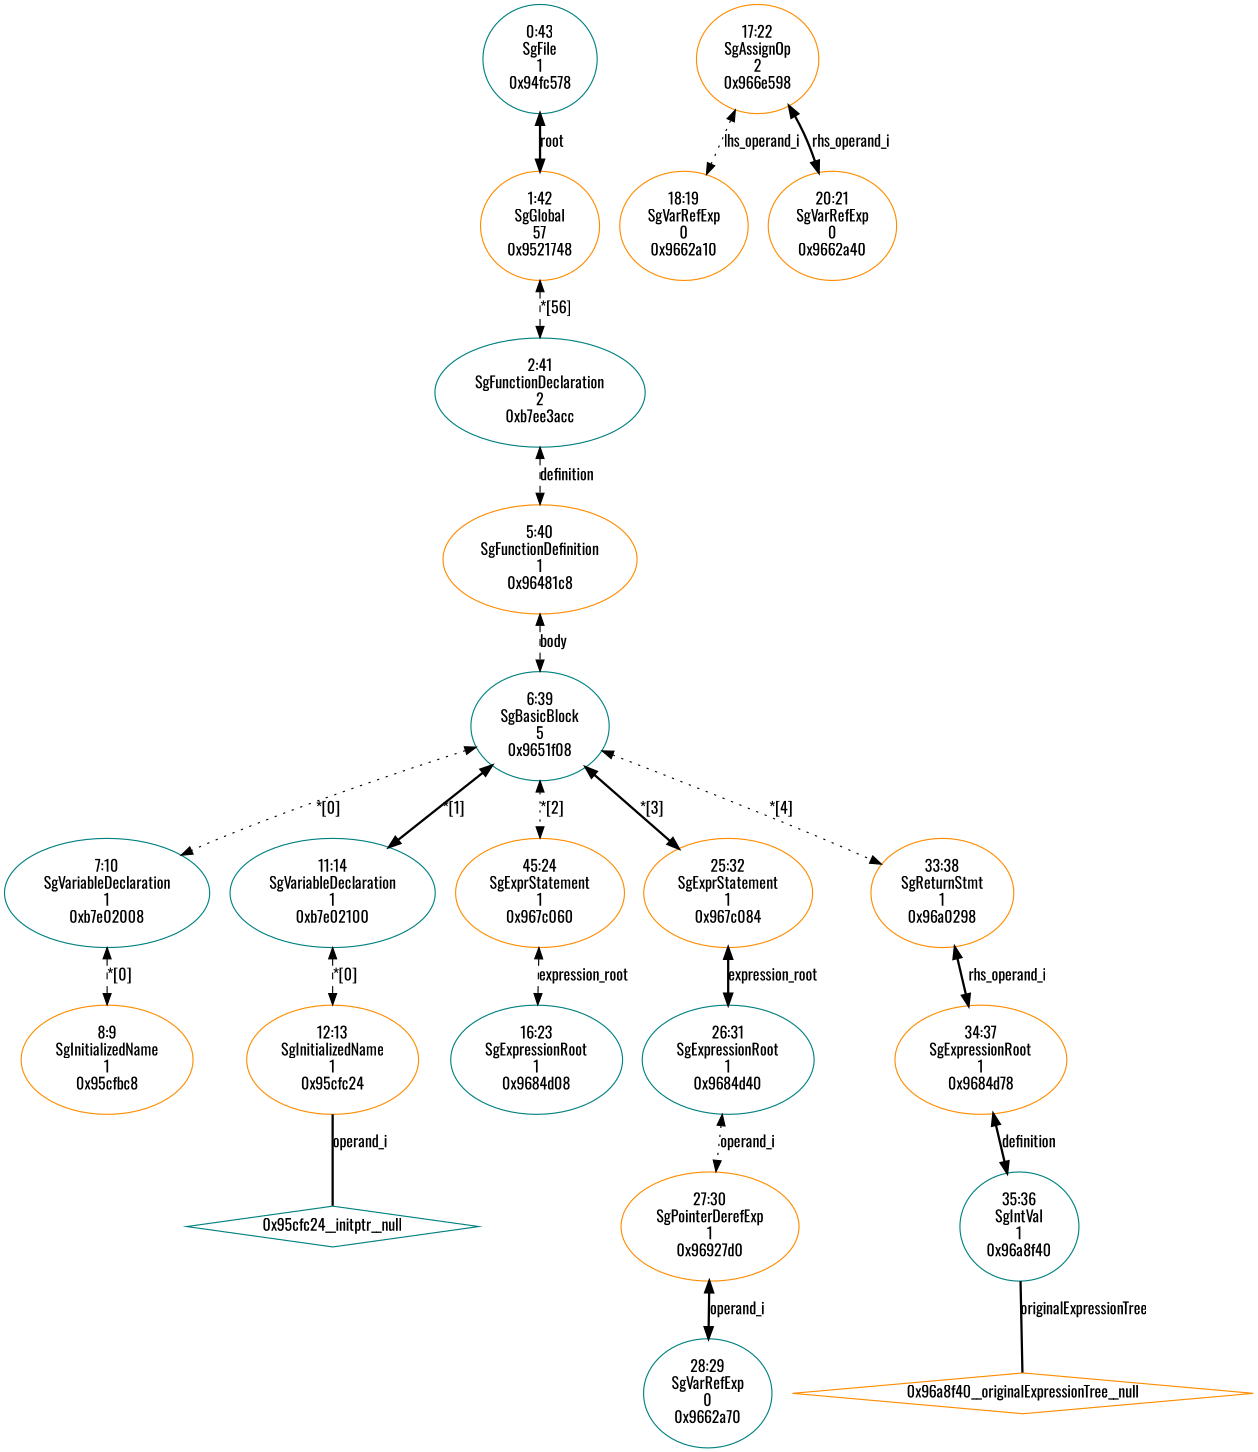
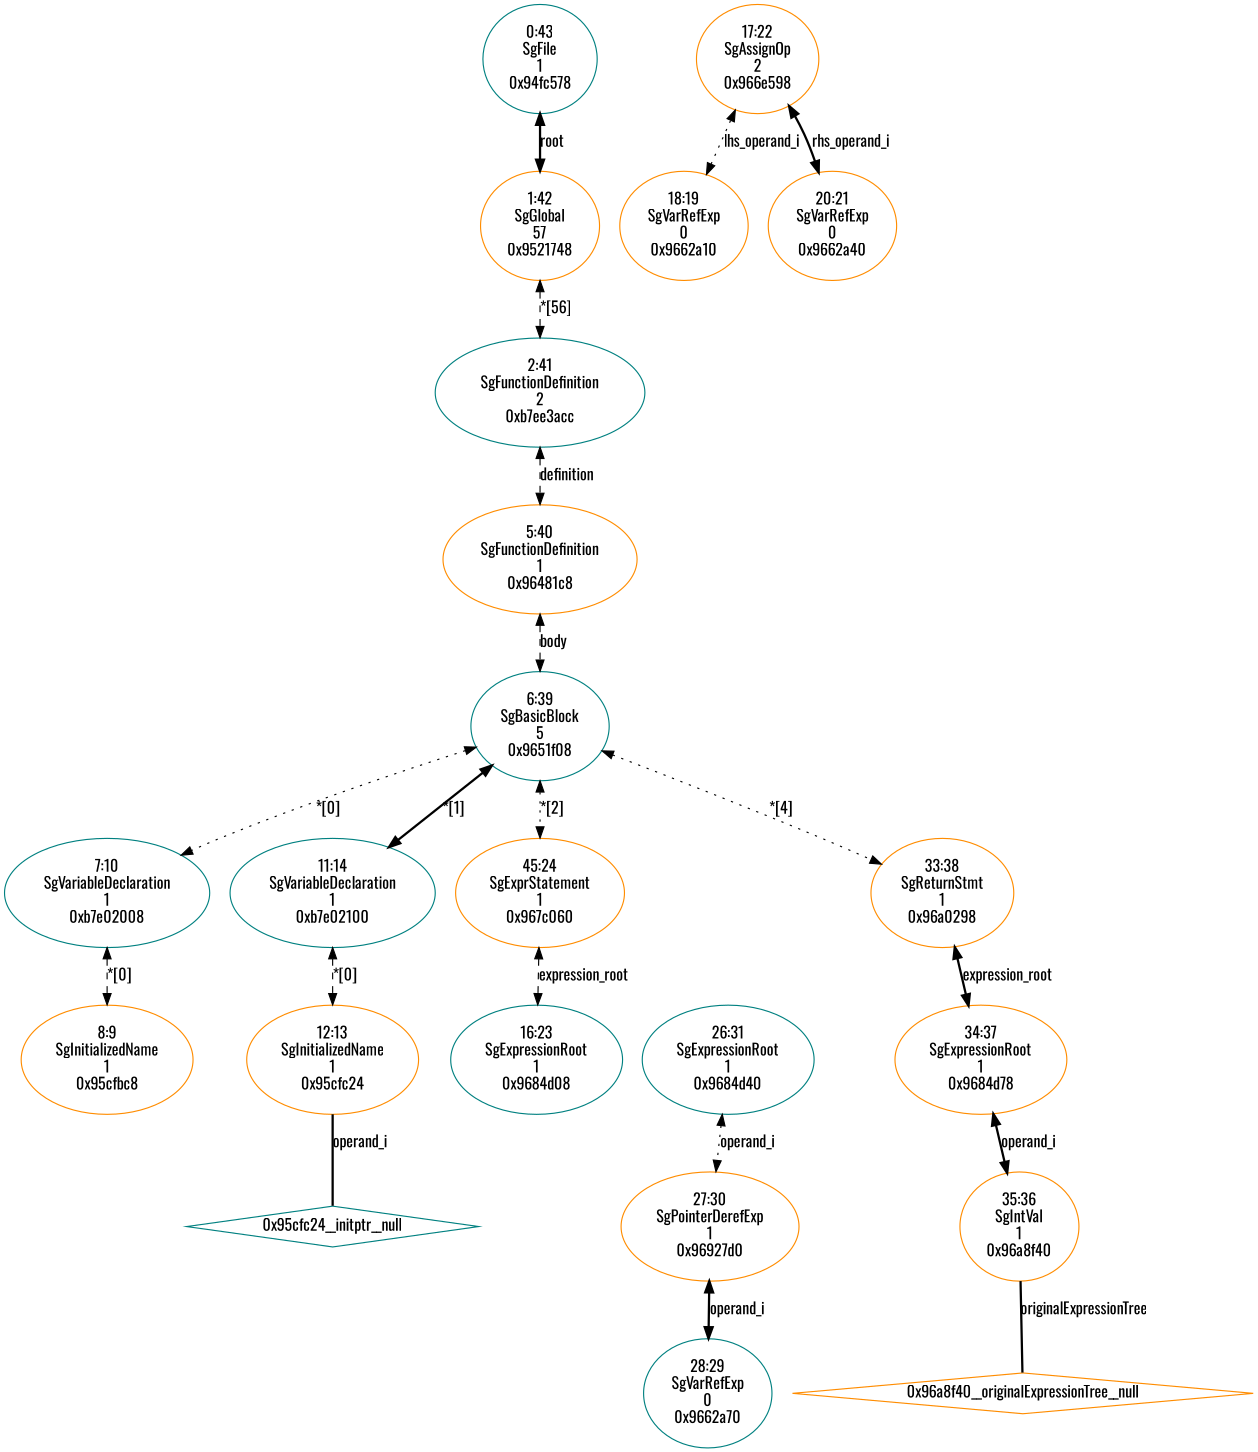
(540, 393) -> (540, 393)
(728, 893) -> none
(1008, 976) -> (1008, 976)
(1029, 1143) -> (1029, 1143)
(1019, 1227) -> (1019, 1227)
